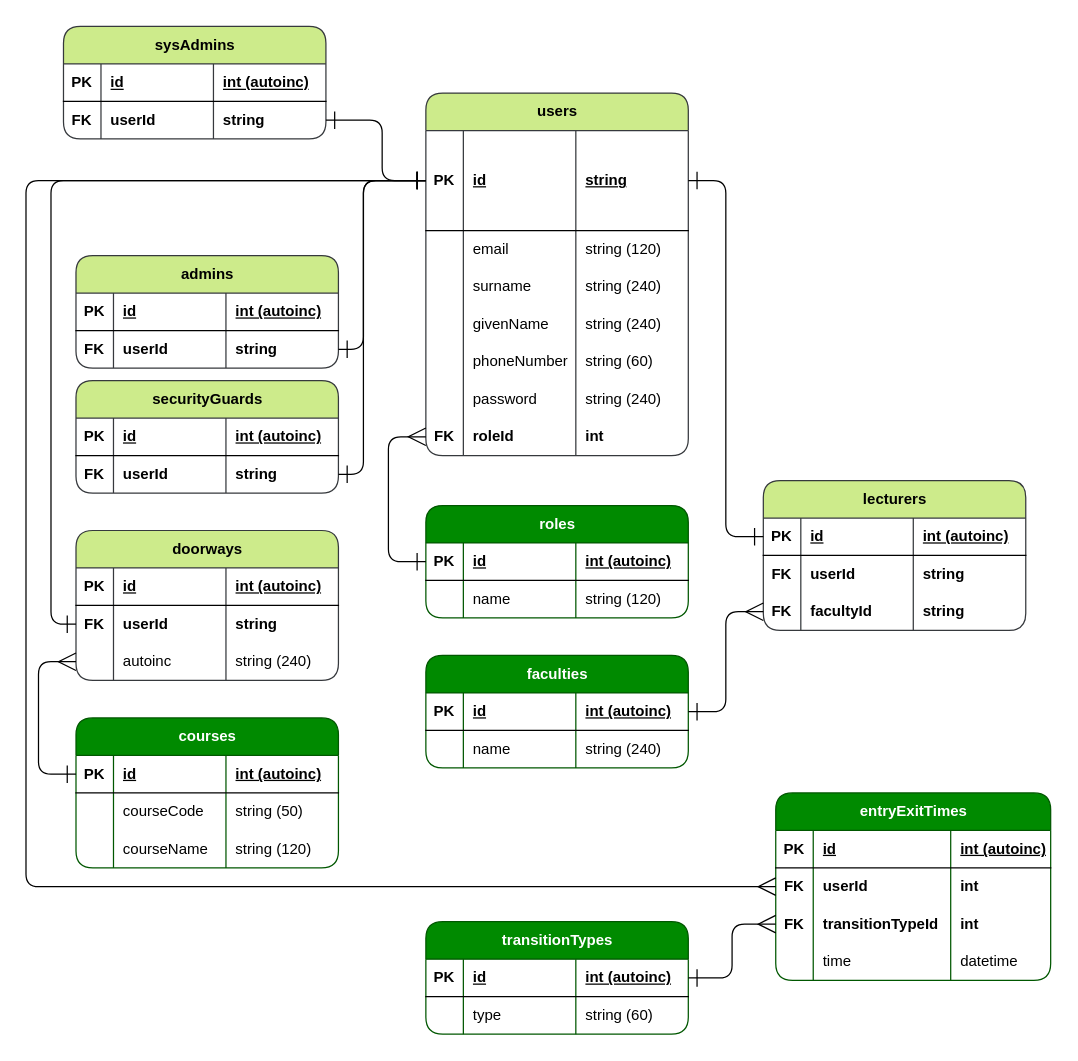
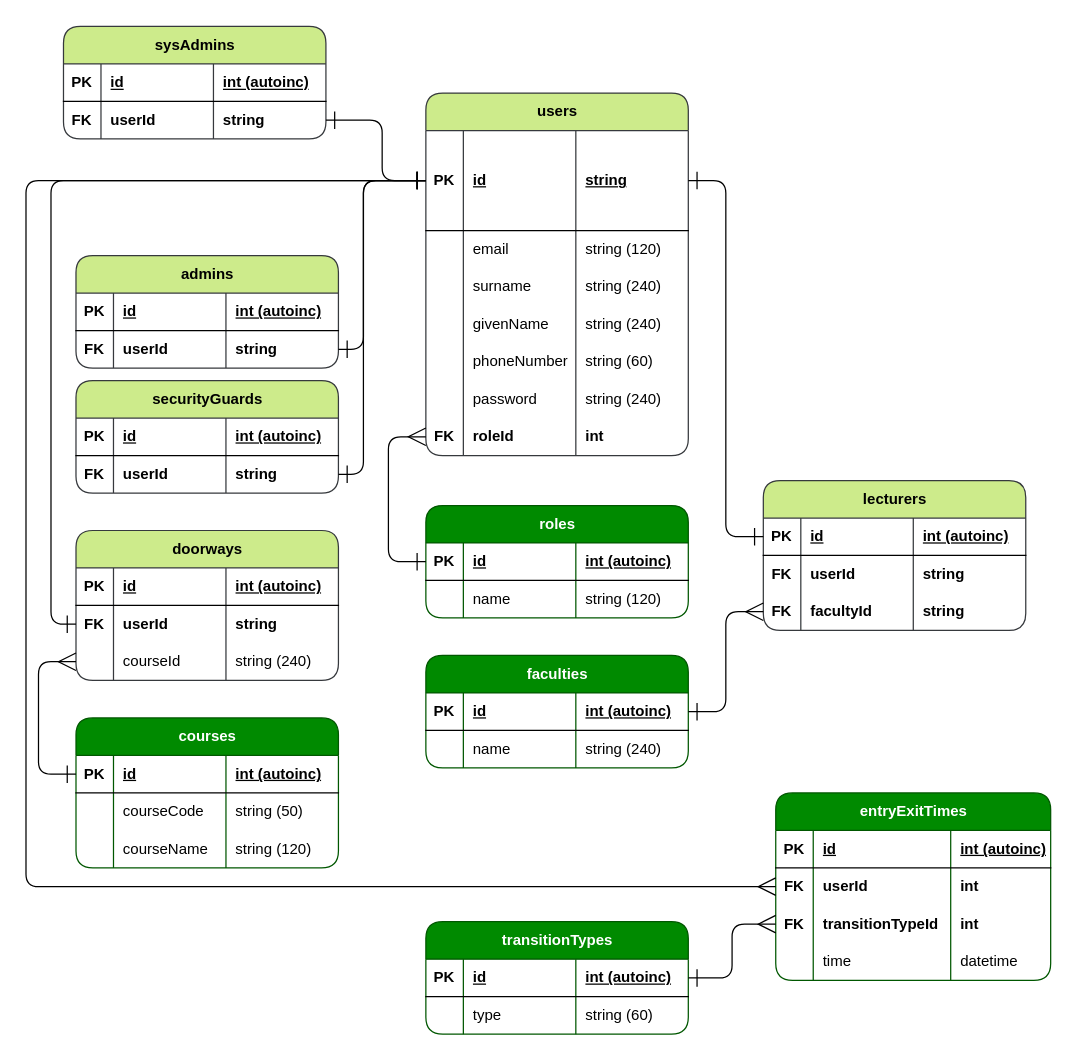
(151, 662) -> (157, 662)
